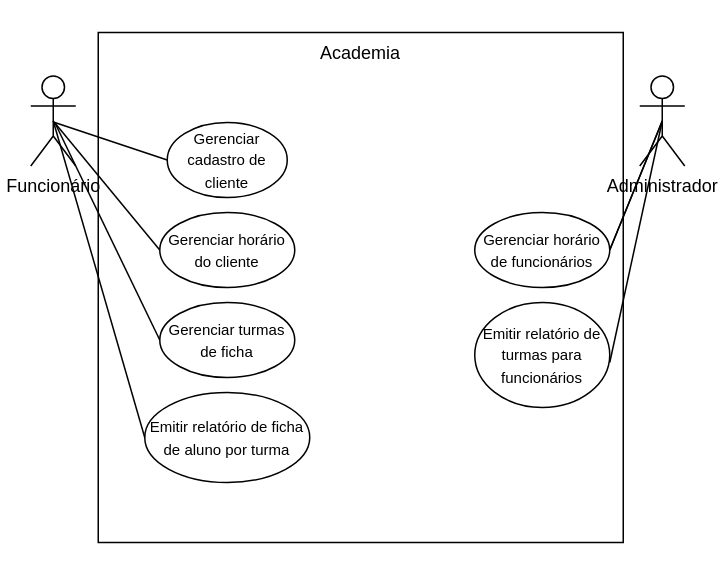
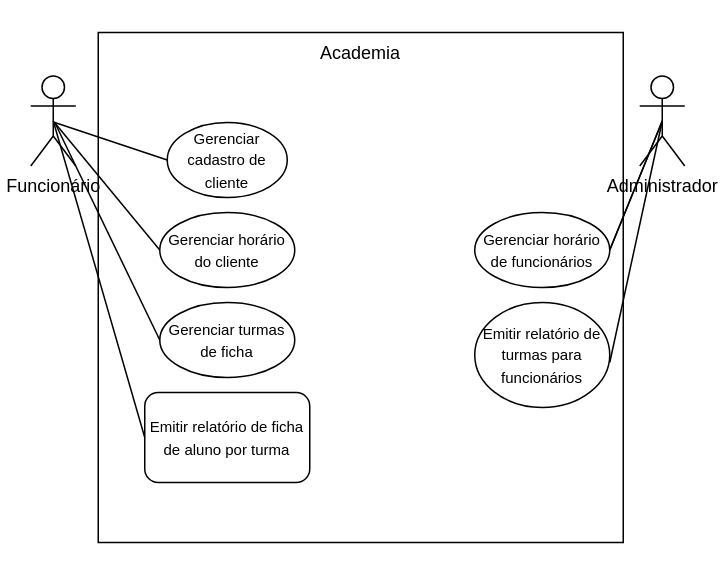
(227, 437) -> (227, 437)
